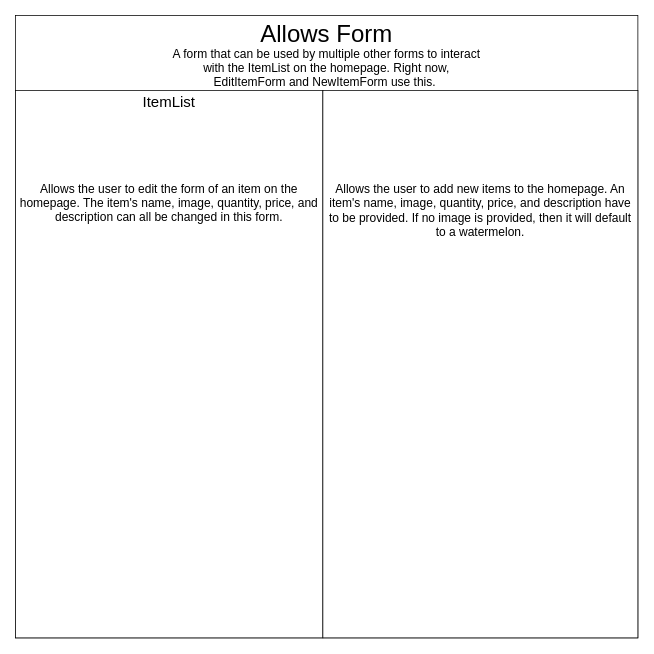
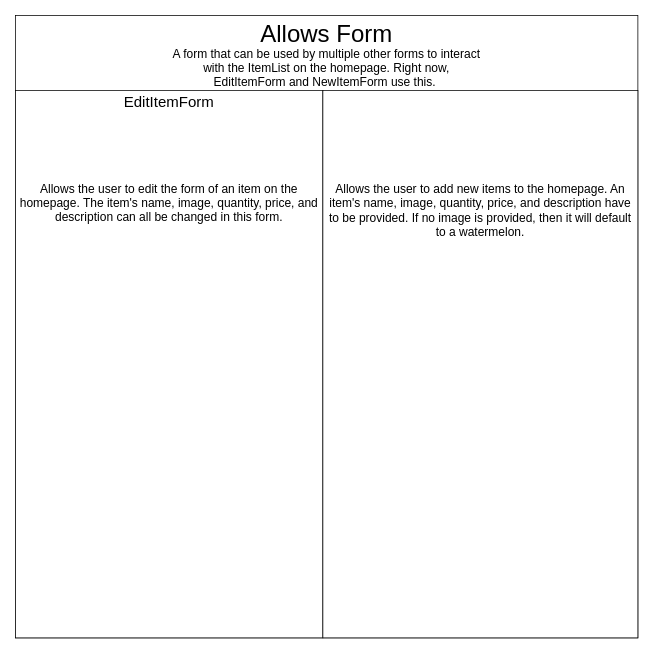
(169, 102) -> (169, 102)
